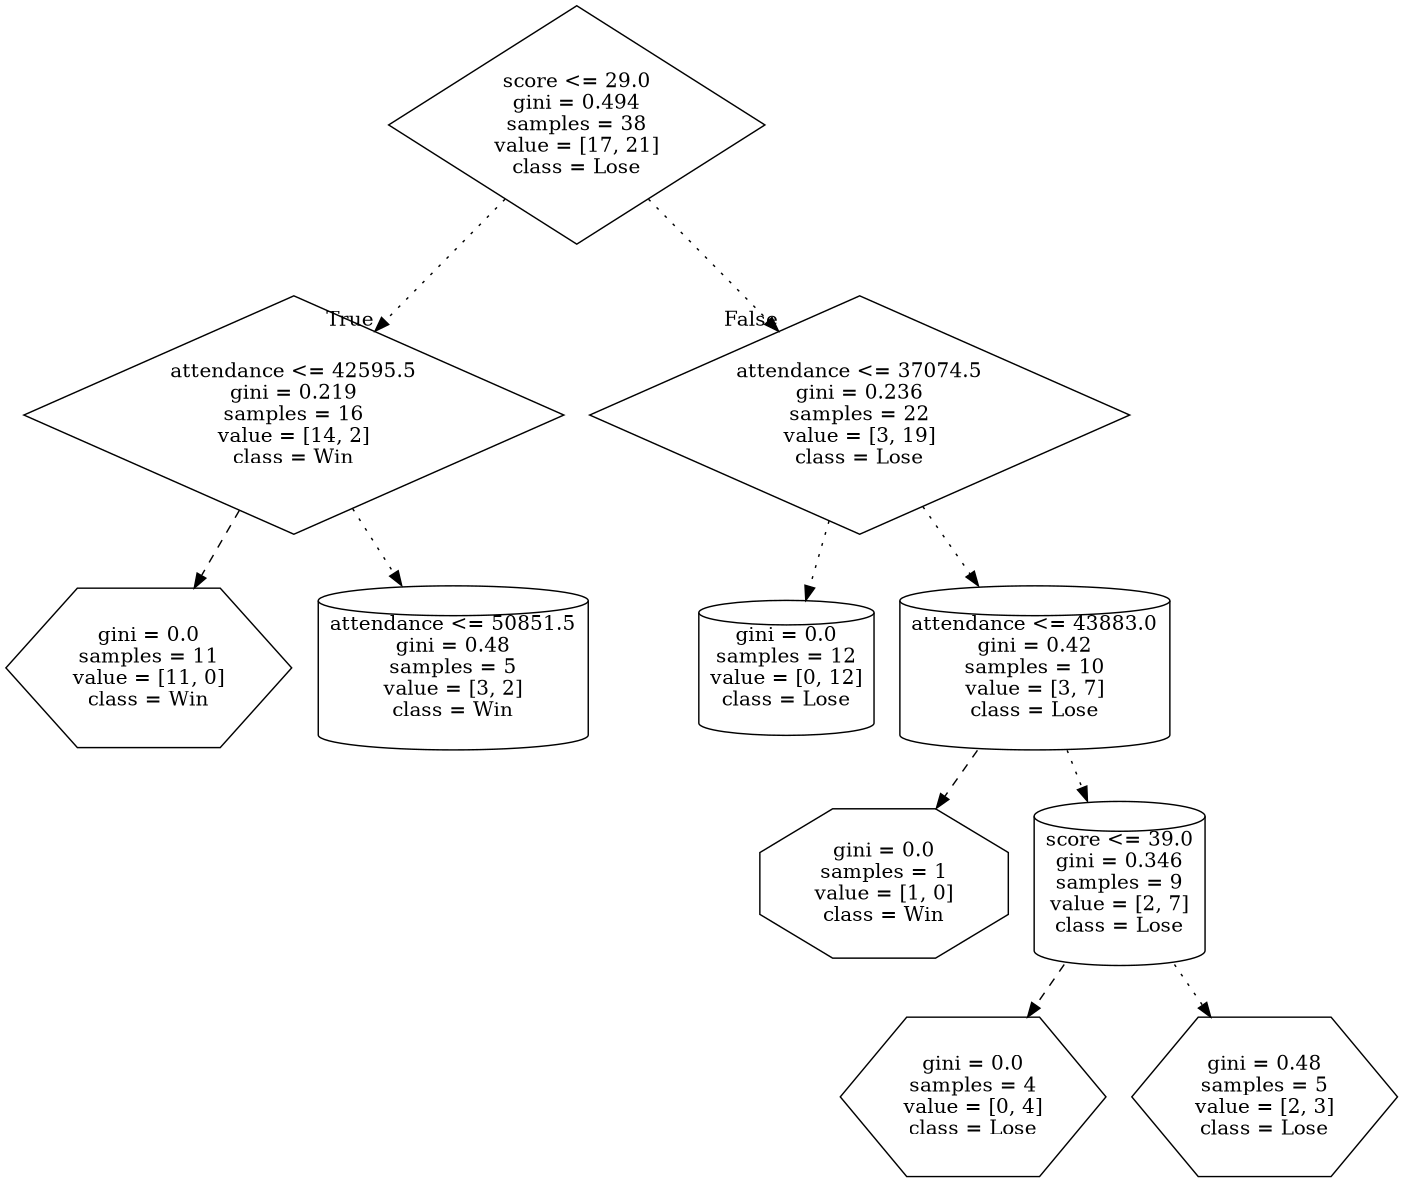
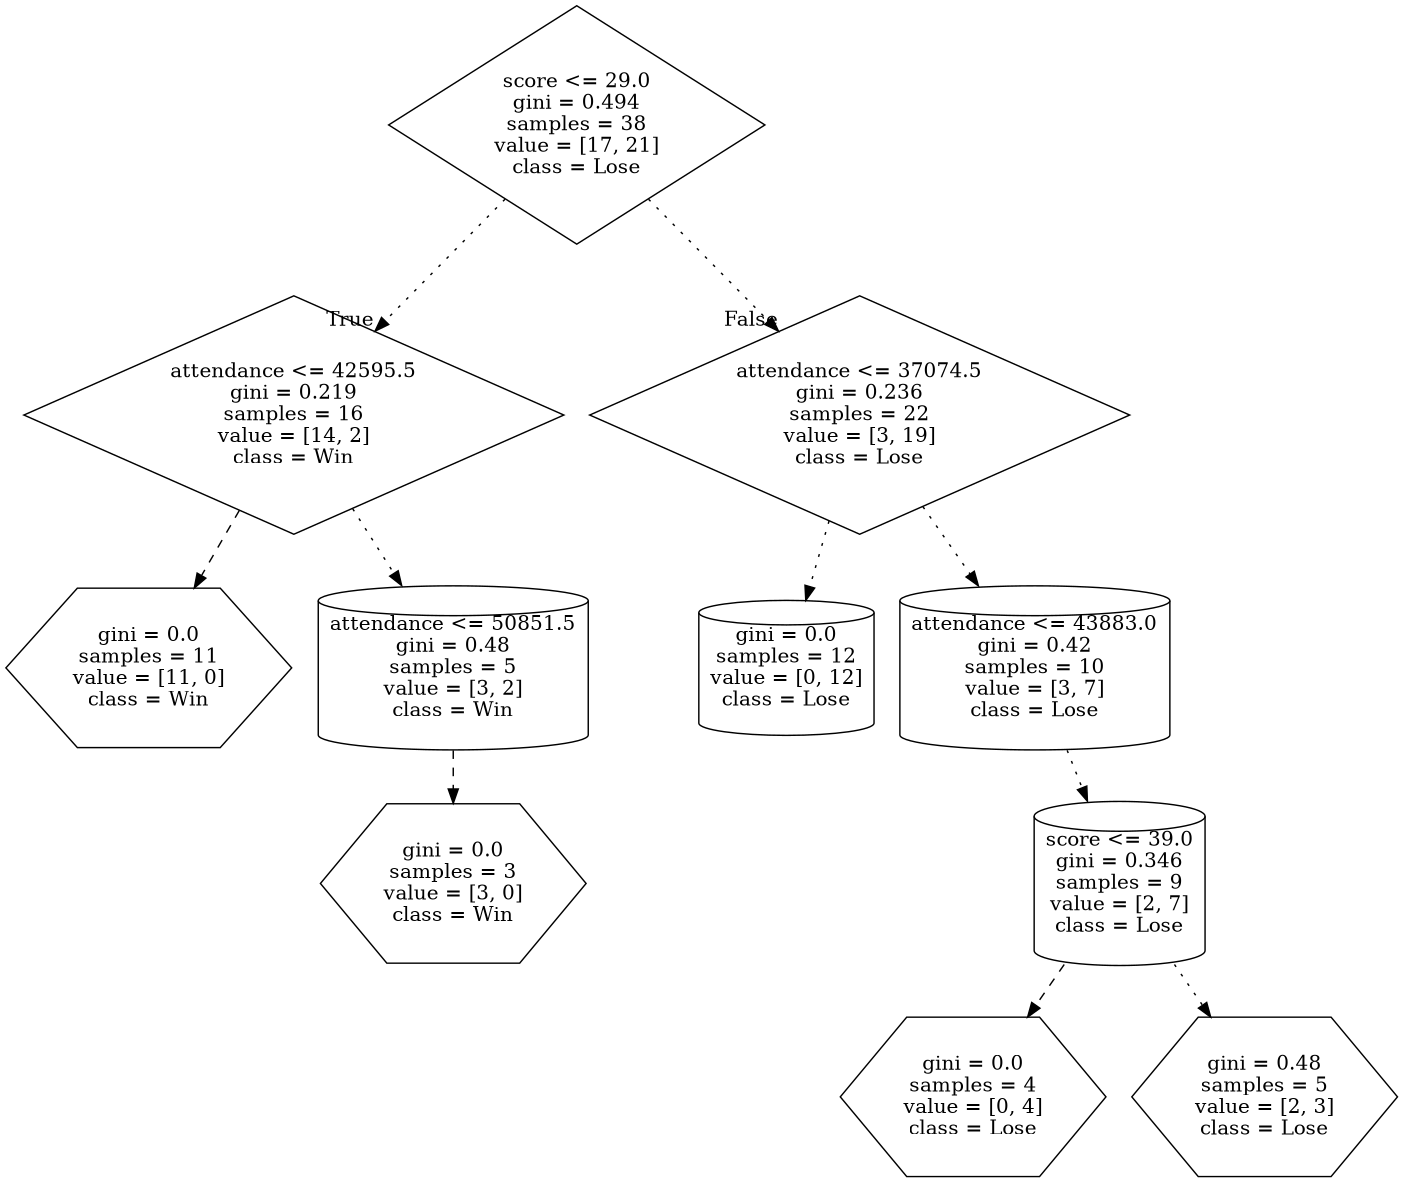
none -> (453, 883)
(884, 883) -> none
